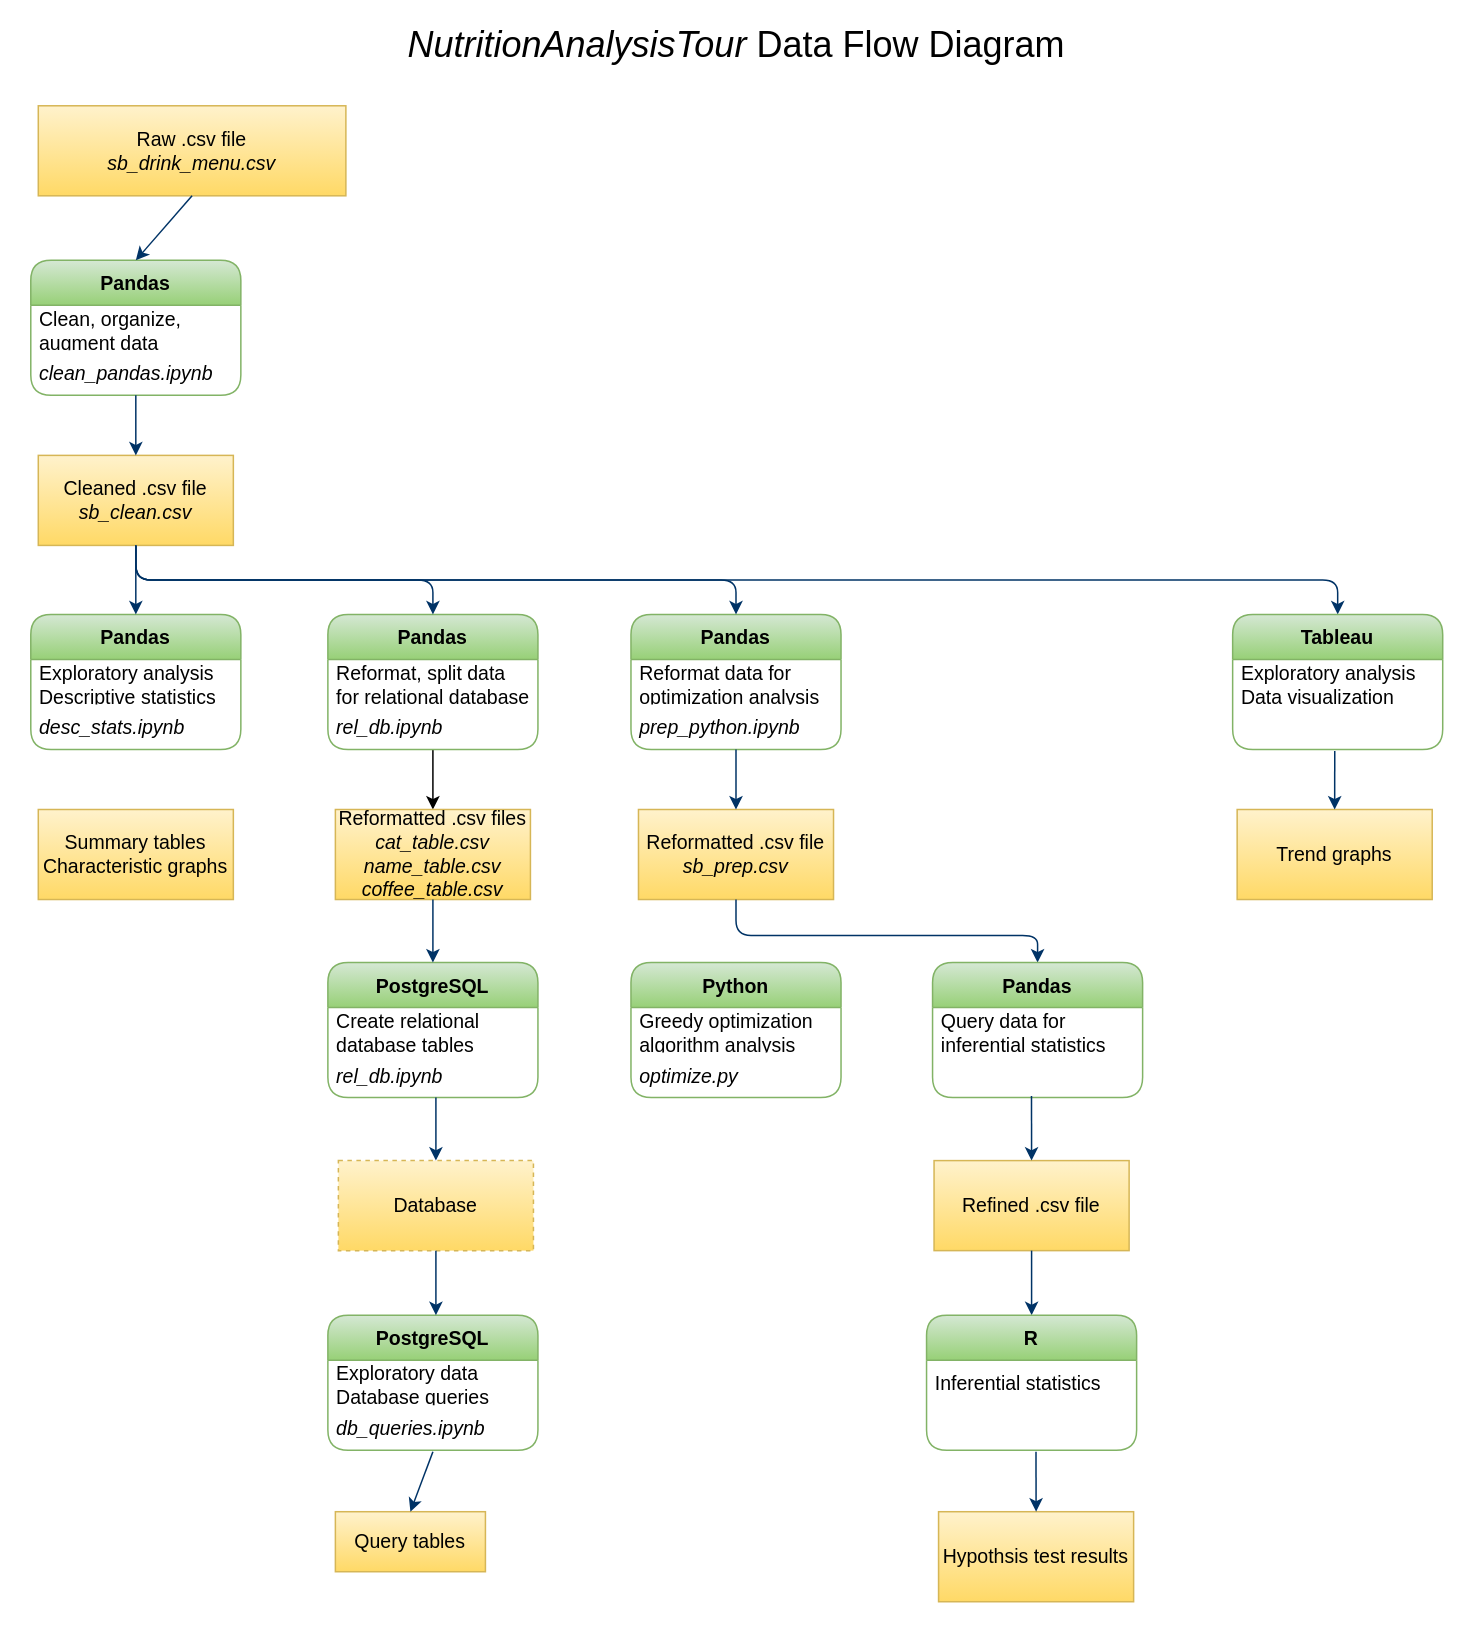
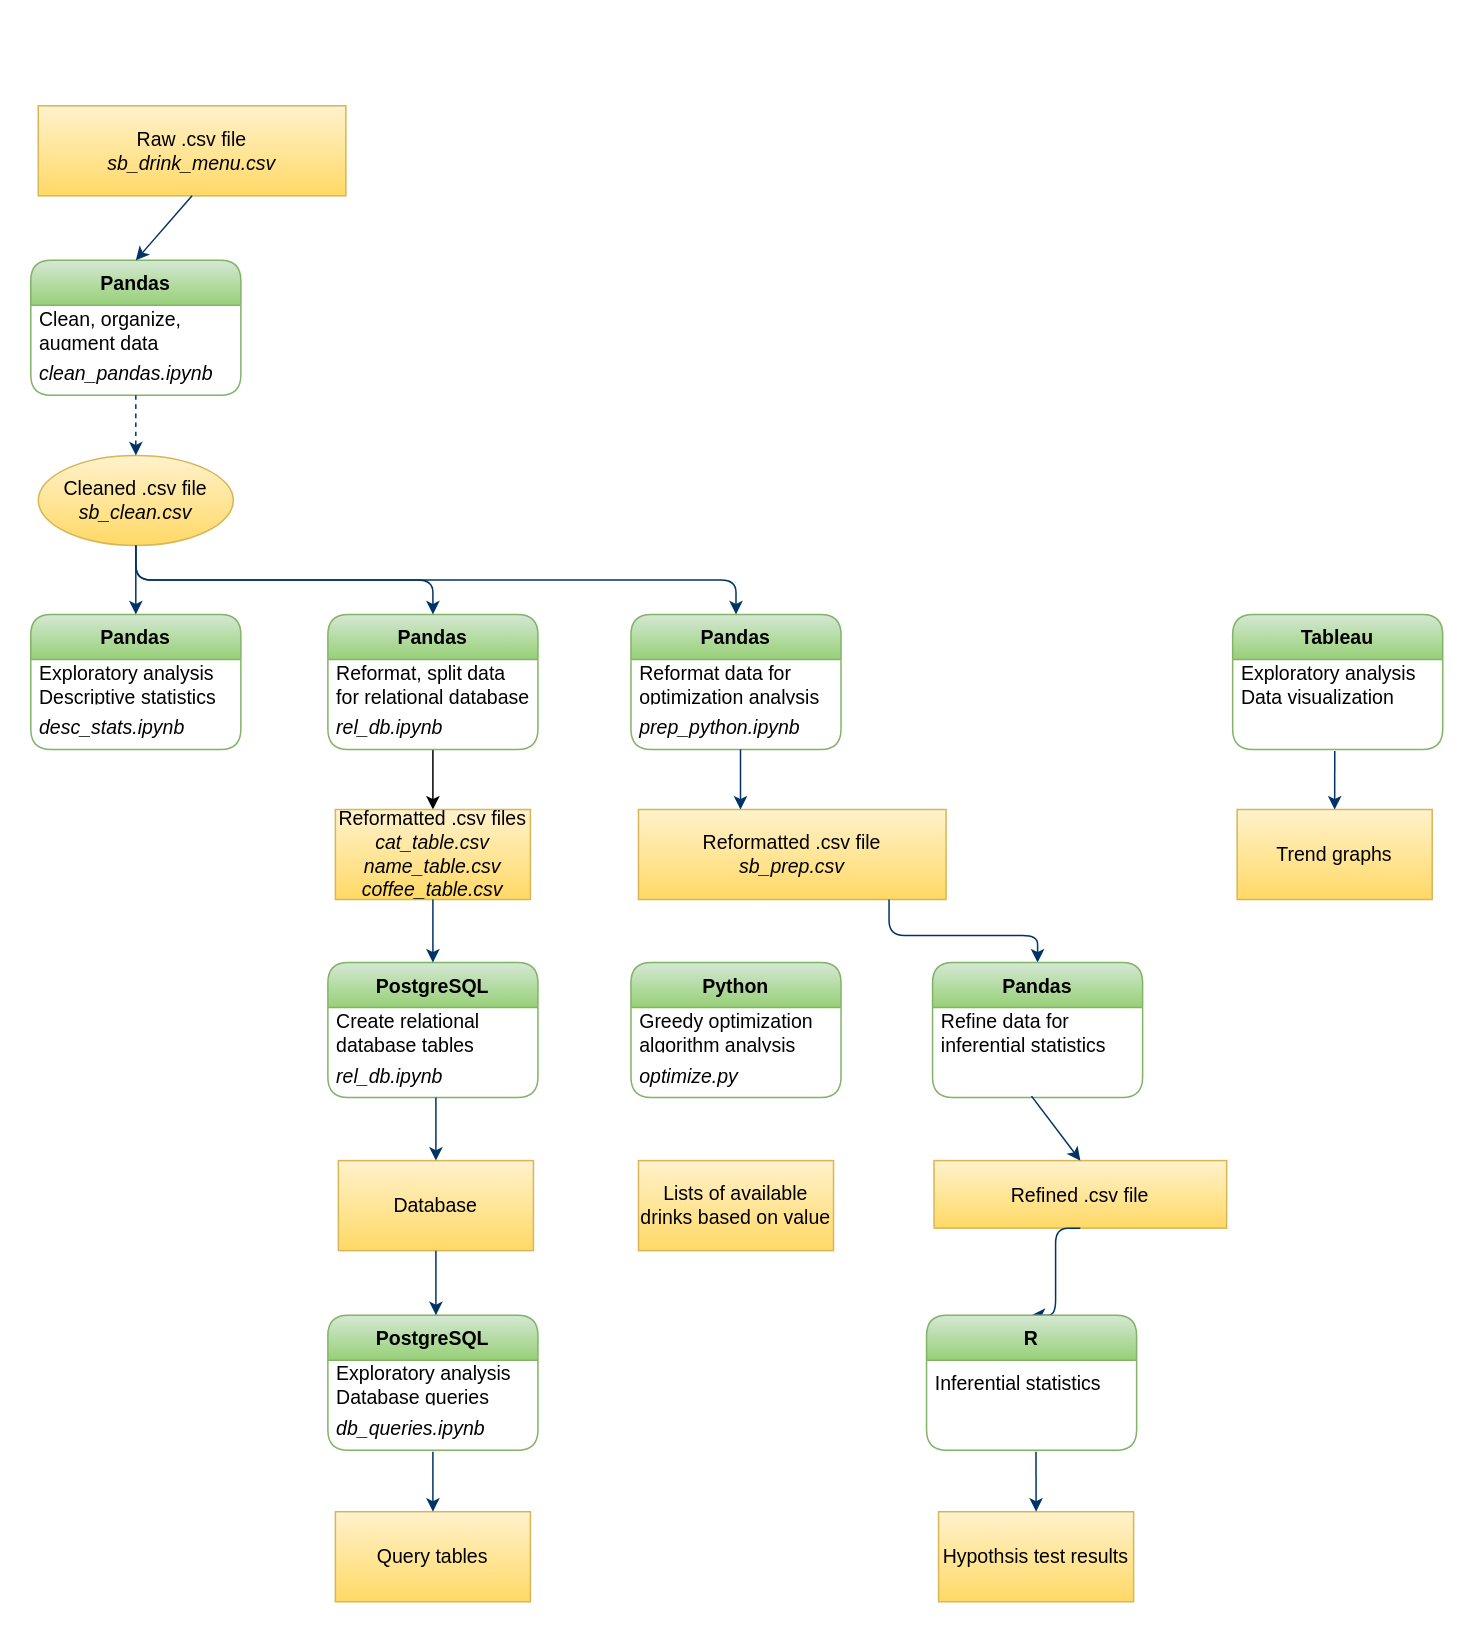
(736, 46) -> none
(136, 419) -> (136, 419)
(136, 500) -> (136, 500)
(1041, 580) -> none
(136, 854) -> none
(736, 854) -> (792, 854)
(1012, 1021) -> (1015, 1021)
(436, 1205) -> (436, 1205)
none -> (736, 1205)
(1031, 1205) -> (1080, 1194)
(418, 1374) -> (435, 1374)
(410, 1541) -> (433, 1556)
